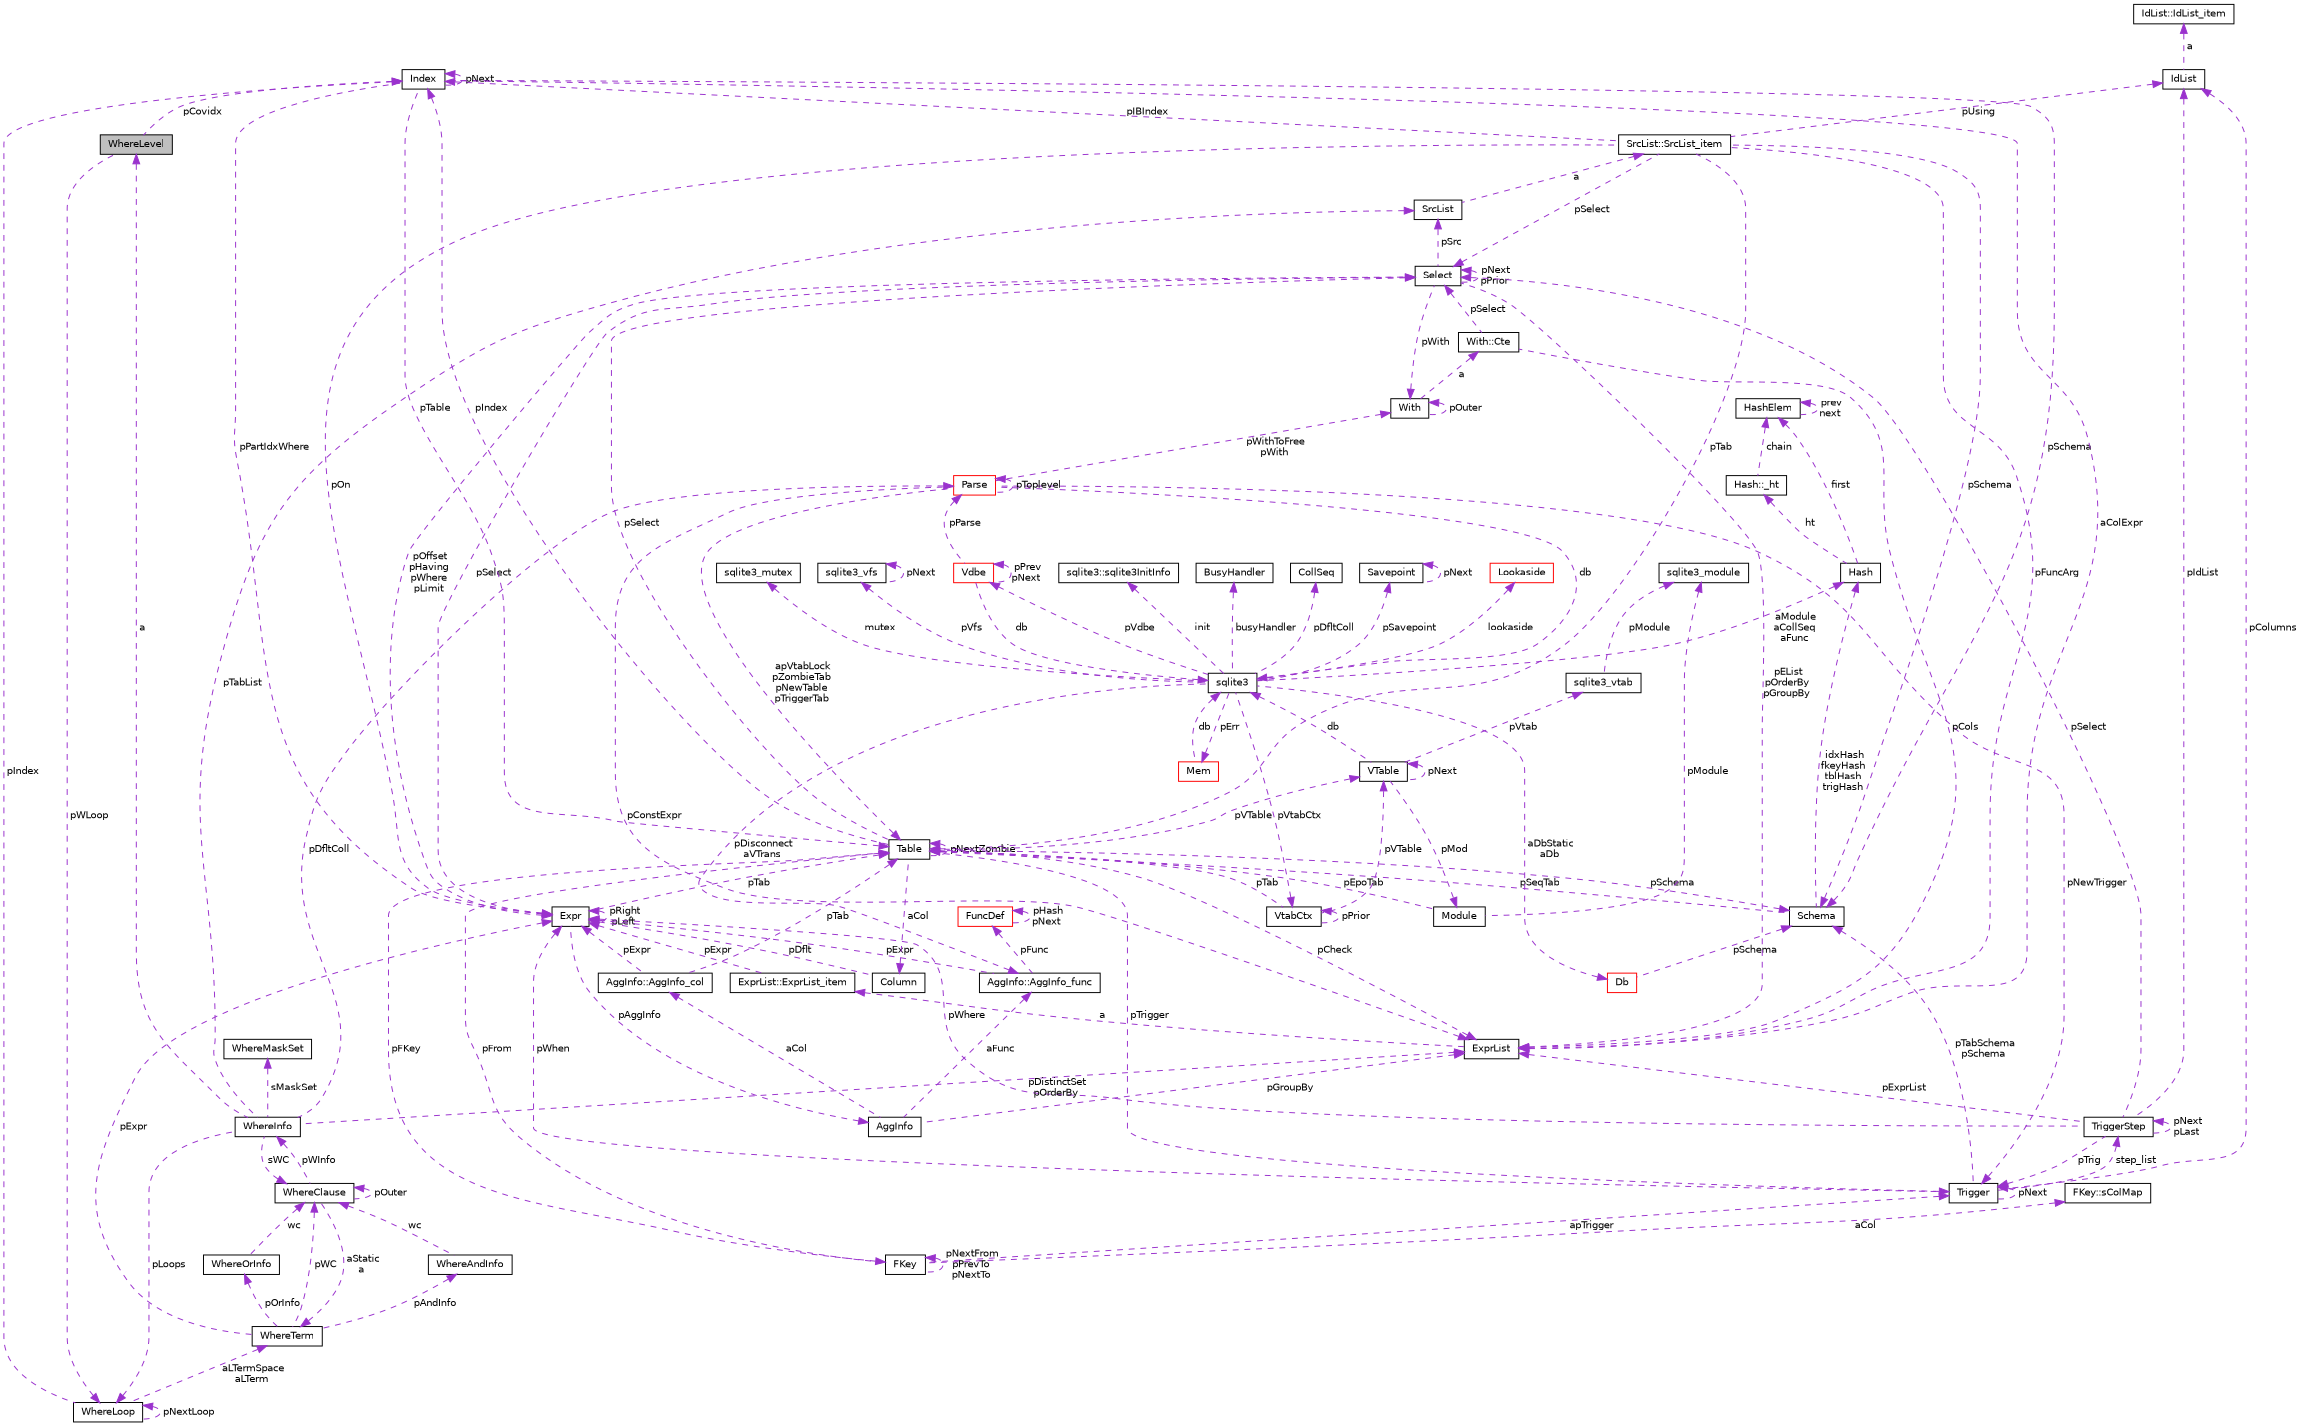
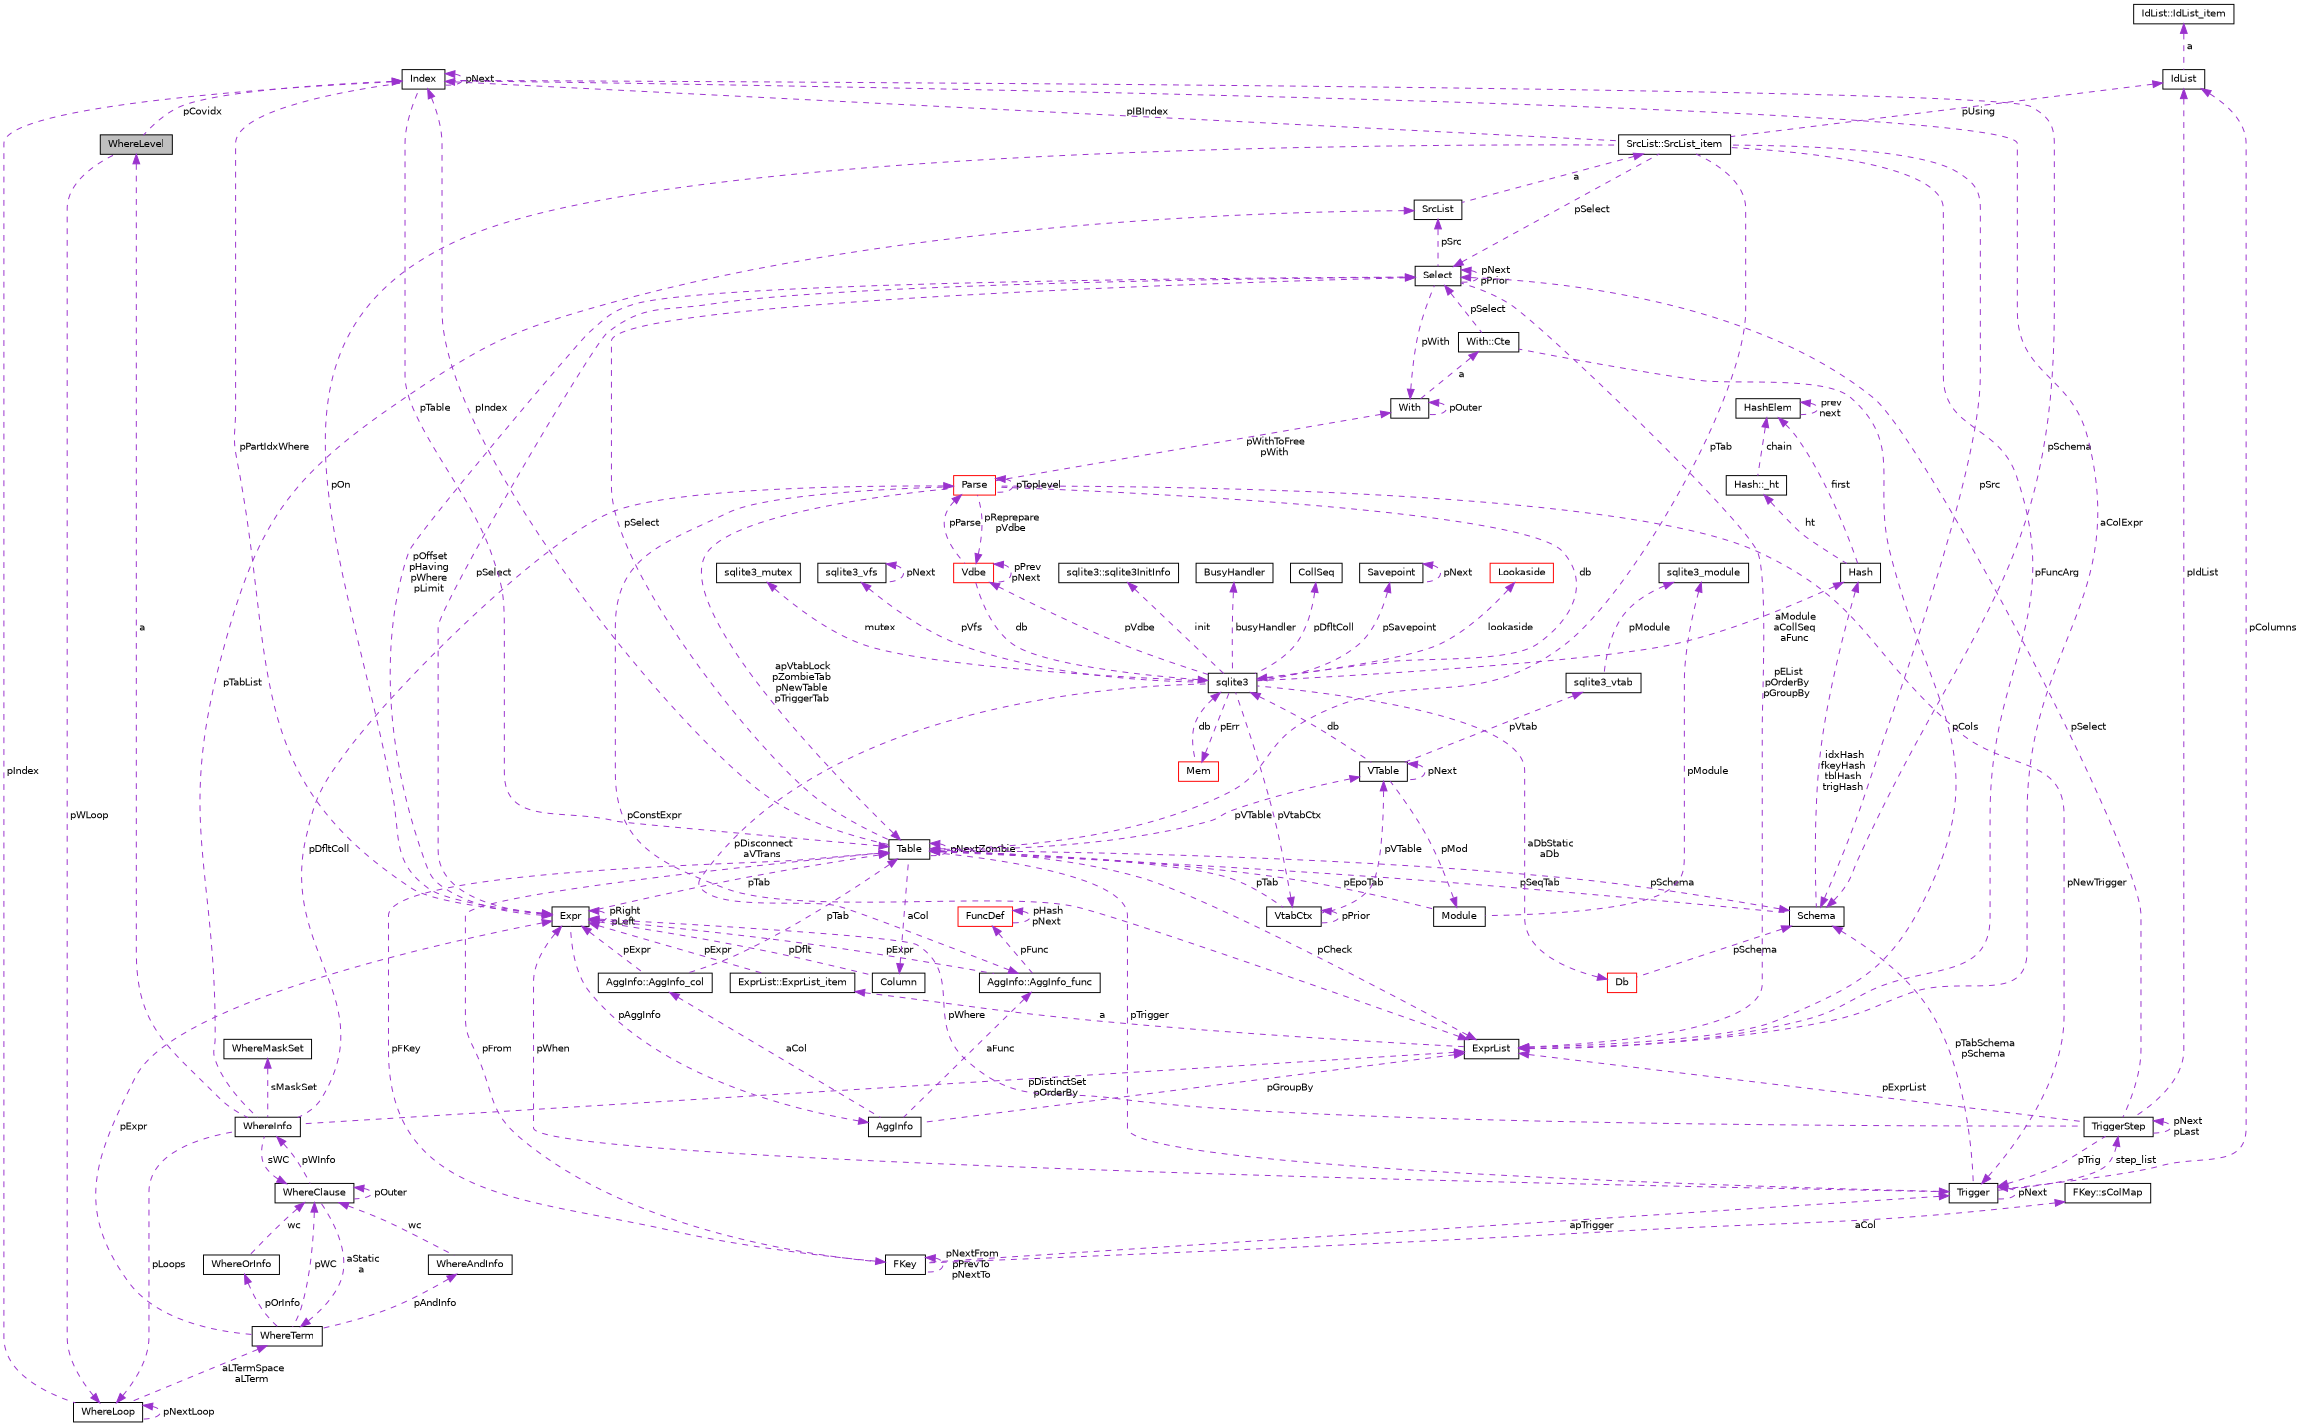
(1989, 485) -> (1989, 485)
none -> (982, 524)
